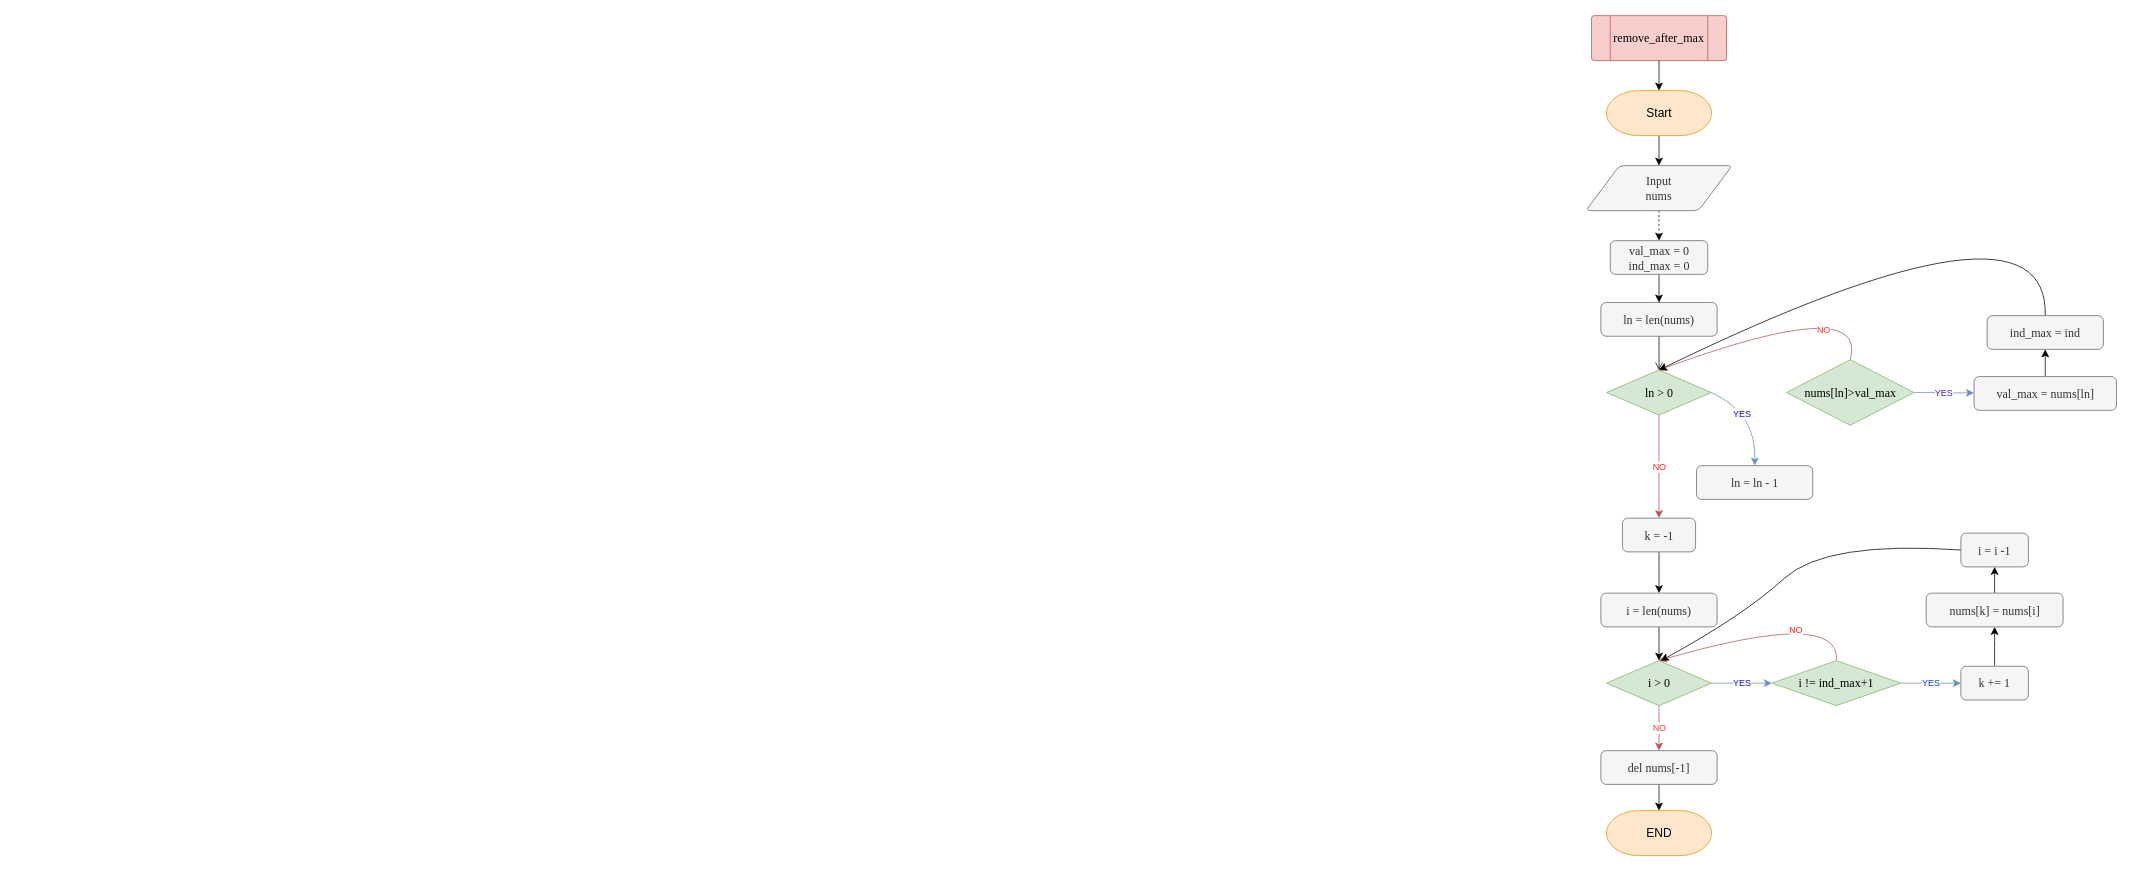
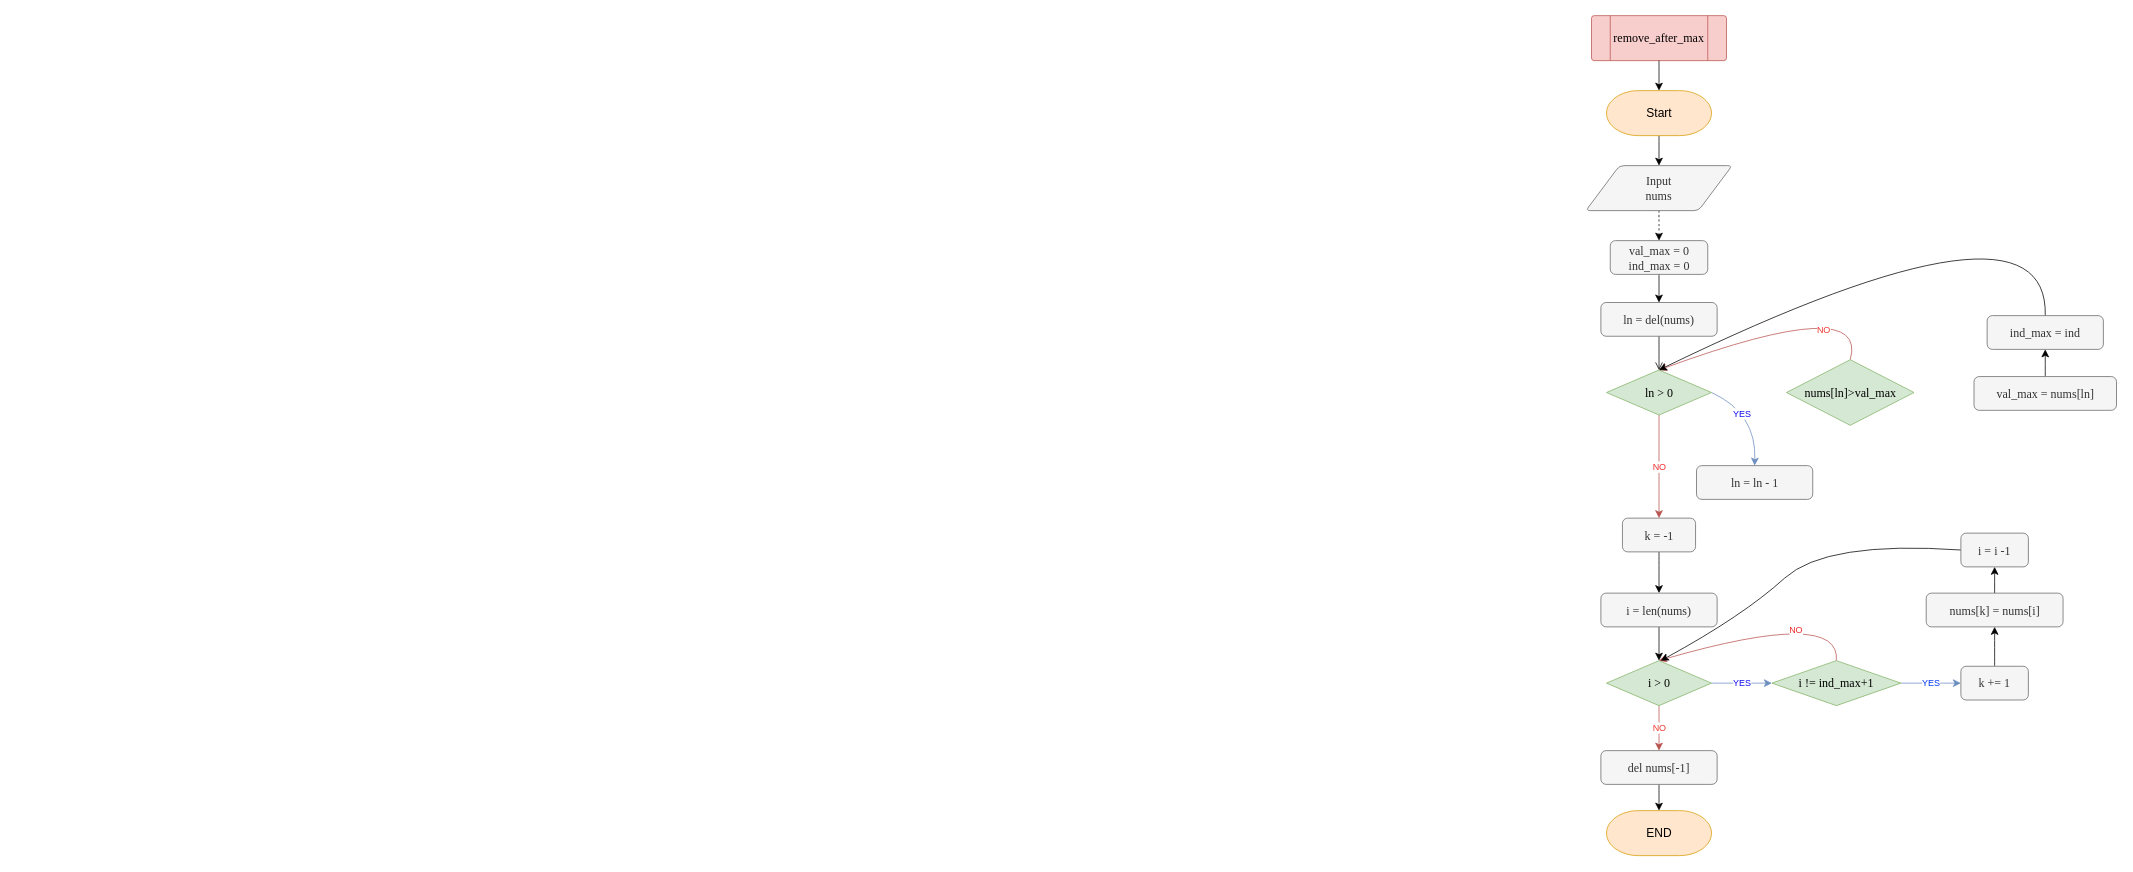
(1659, 319) -> (1659, 319)
(1934, 392) -> none
